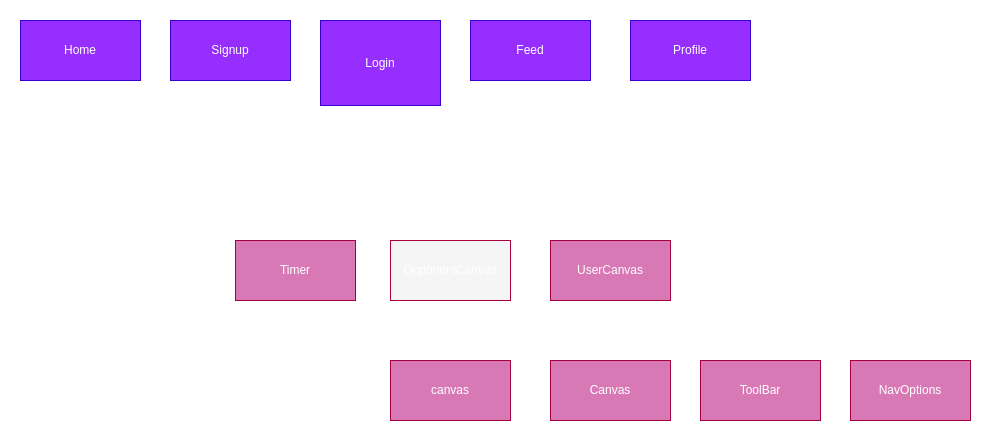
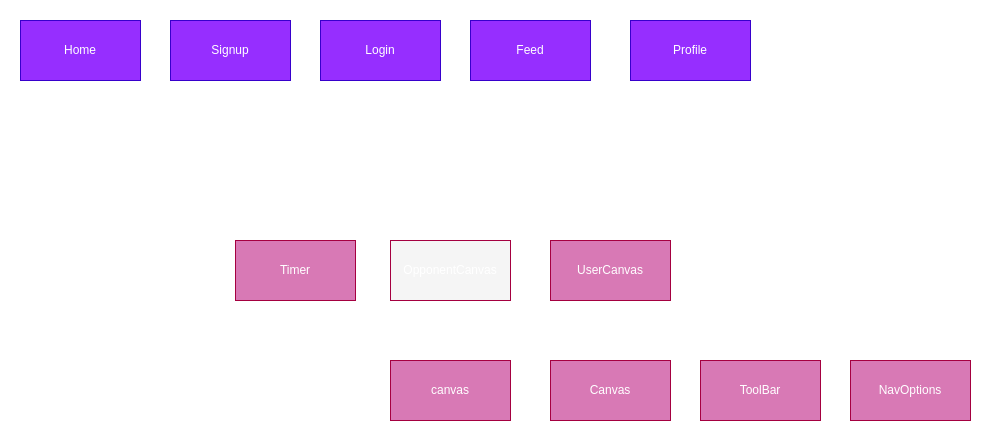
(381, 63) -> (381, 51)
